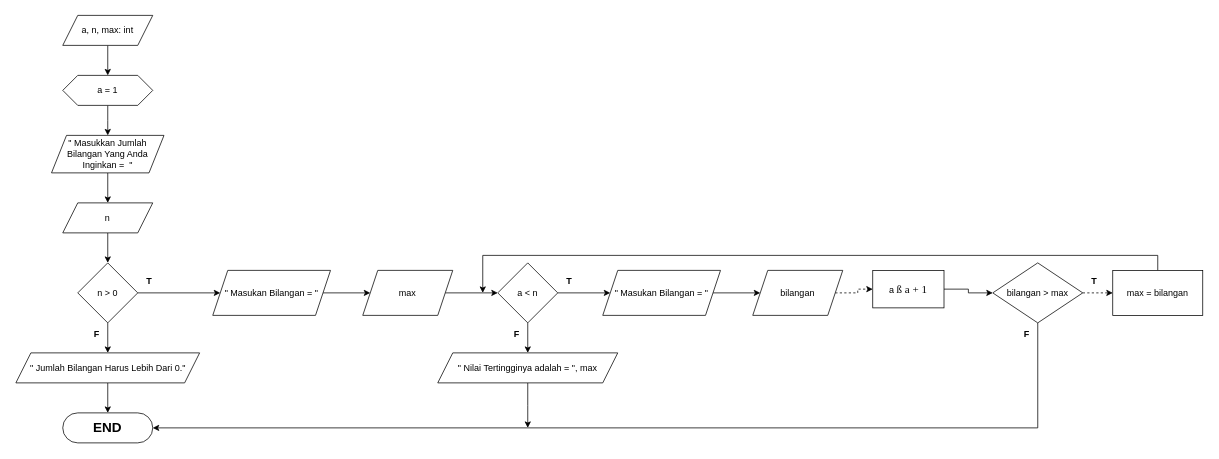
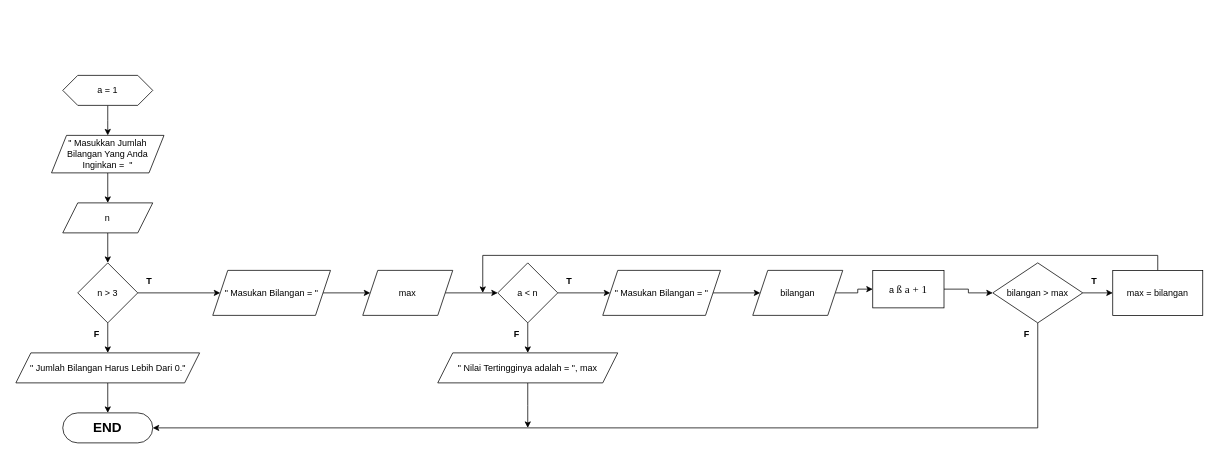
(108, 30) -> none
(108, 57) -> none
(108, 293) -> (108, 293)
(854, 293) -> (854, 293)
(1094, 293) -> (1094, 293)
